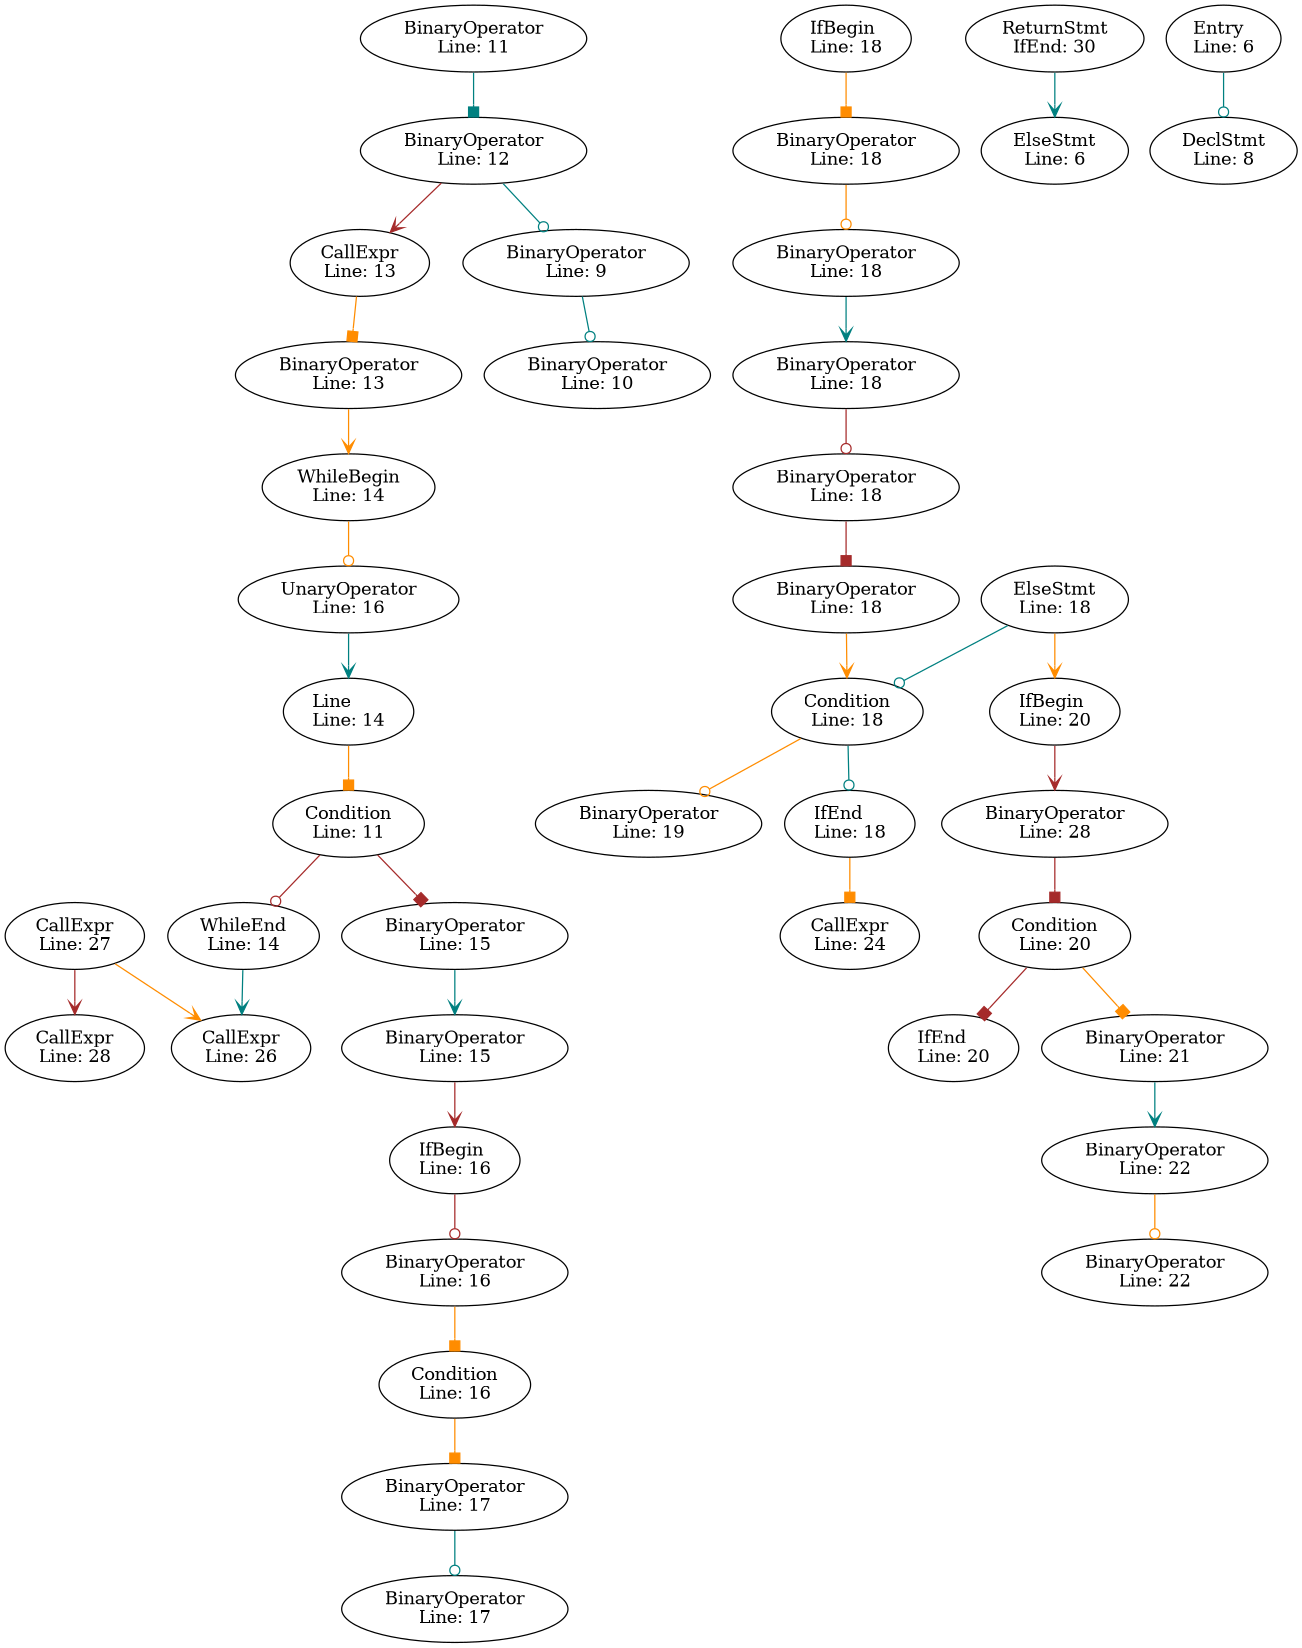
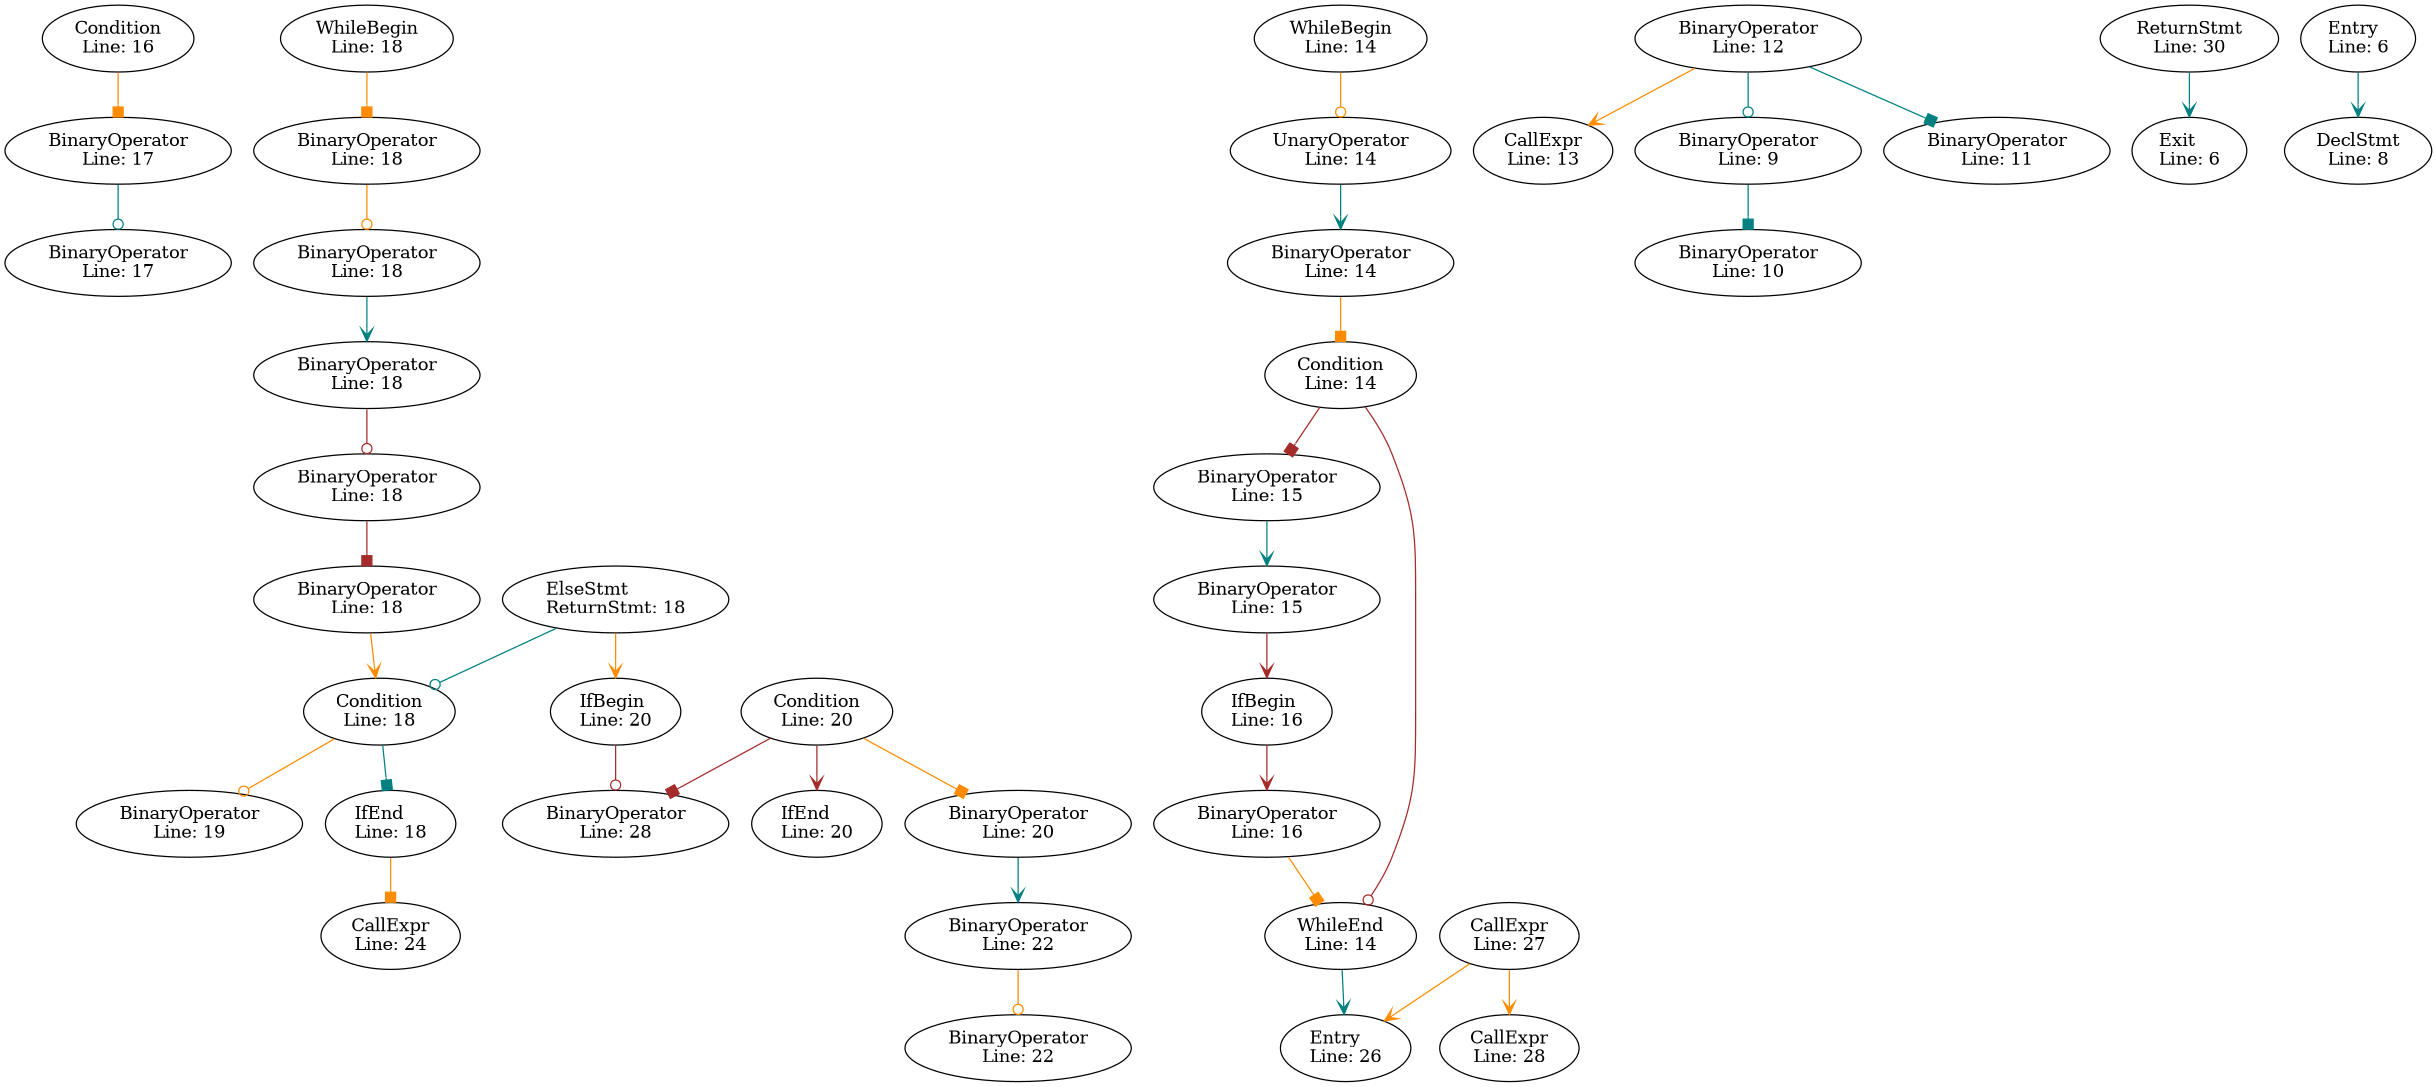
(846, 39) -> (367, 39)
(1055, 39) -> (2189, 39)
(474, 89) -> (1867, 92)
(1224, 90) -> (2358, 89)
(1055, 151) -> (2189, 151)
(420, 203) -> (1647, 94)
(586, 314) -> (1748, 201)
(349, 375) -> none
(349, 599) -> (1341, 151)
(1055, 599) -> (616, 599)
(349, 712) -> (1341, 263)
(1055, 762) -> (616, 763)
(848, 763) -> (384, 761)
(349, 824) -> (1341, 375)
(1055, 874) -> (725, 763)
(75, 986) -> (1509, 986)
(1008, 988) -> (817, 762)
(241, 1048) -> (1346, 1048)
(1155, 1048) -> (1018, 824)
(455, 1212) -> (1267, 762)
(455, 1323) -> (1301, 875)
